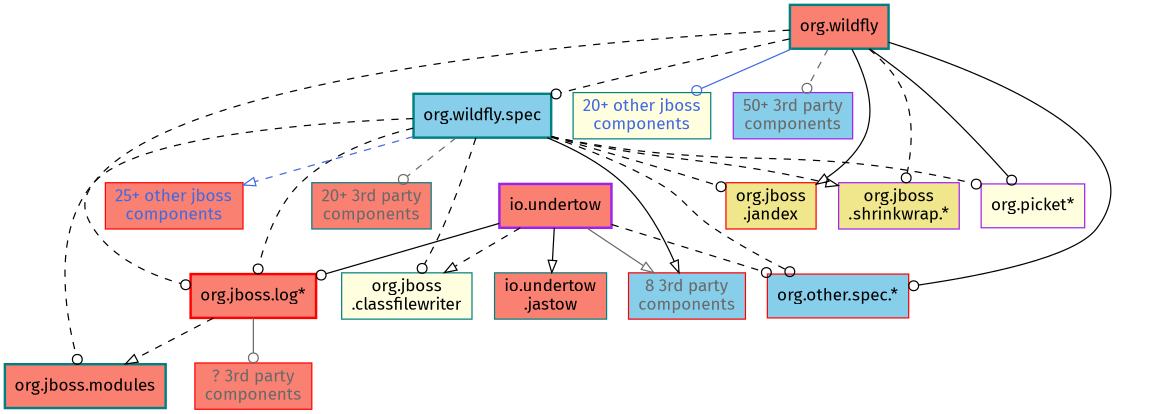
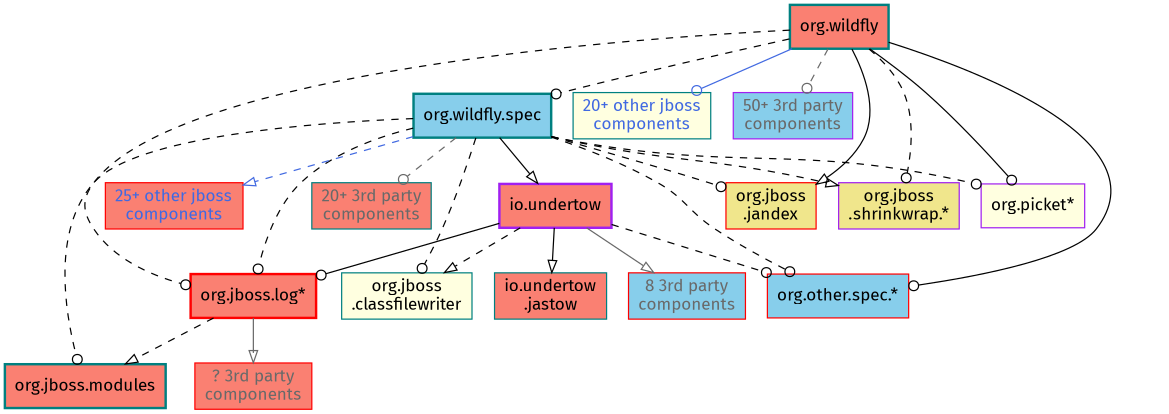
(625, 185) -> (515, 156)
(253, 335) -> (253, 335)
